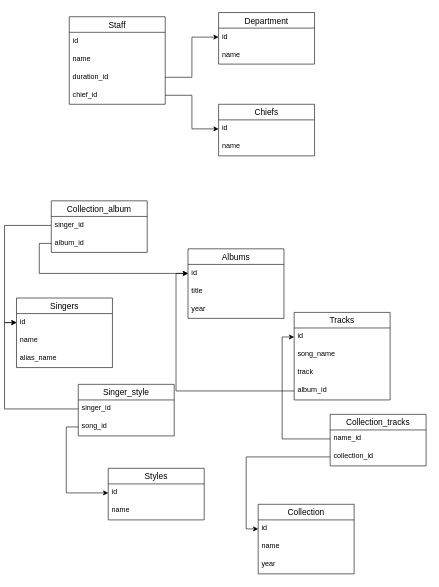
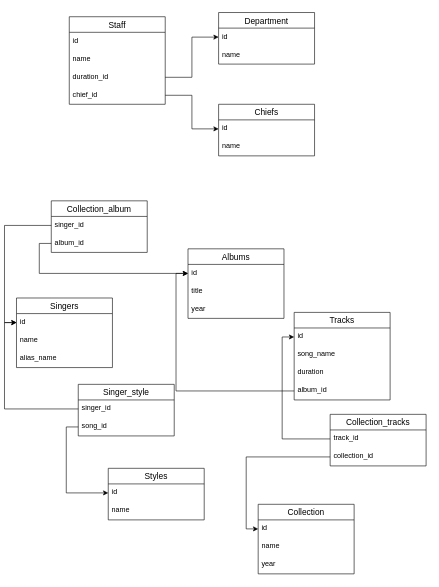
(308, 372) -> (313, 372)
(347, 438) -> (349, 438)
